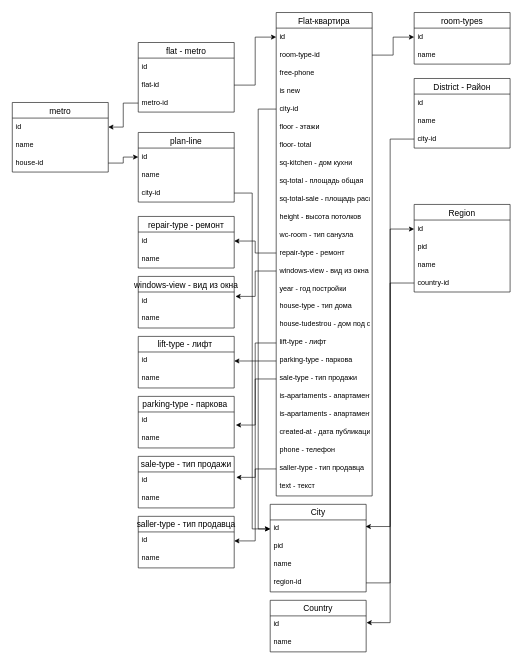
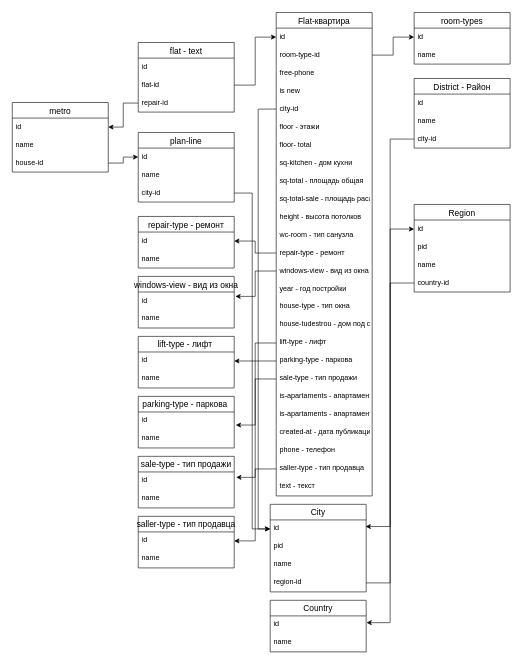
(186, 51) -> (186, 51)
(157, 102) -> (158, 102)
(319, 306) -> (319, 306)
